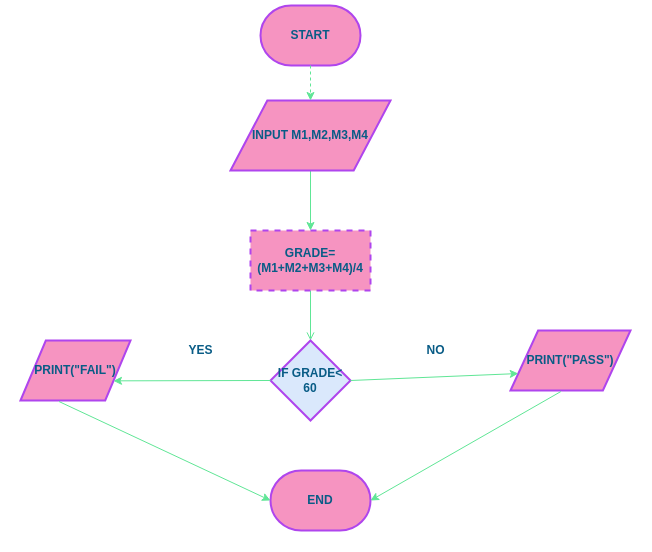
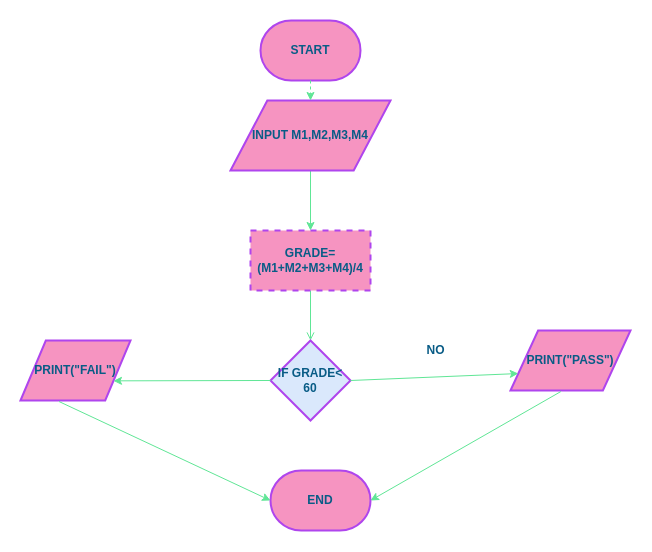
(311, 36) -> (311, 51)
(201, 351) -> none
